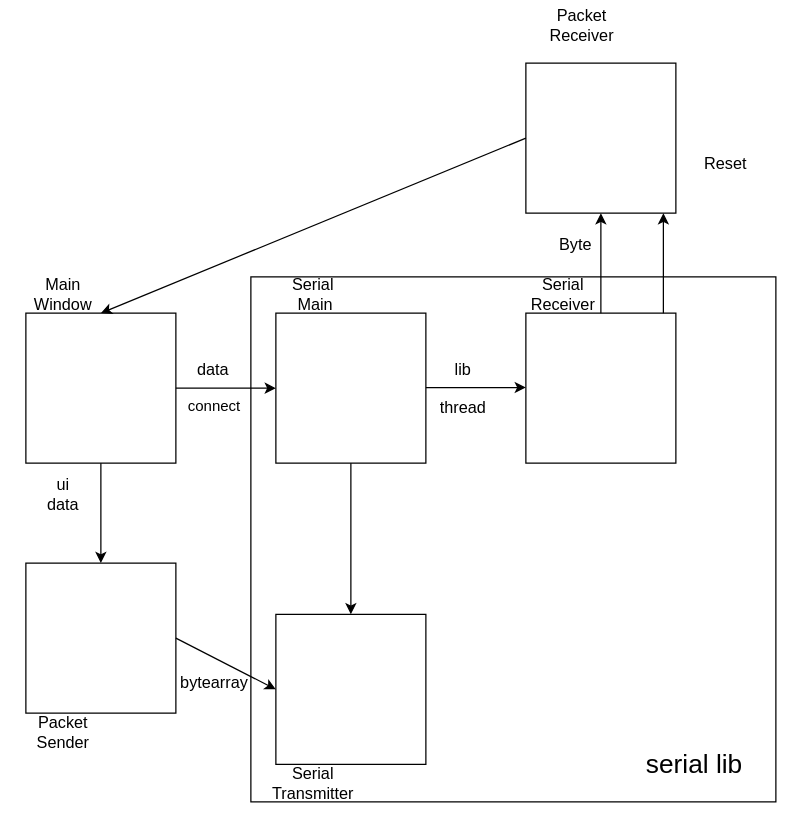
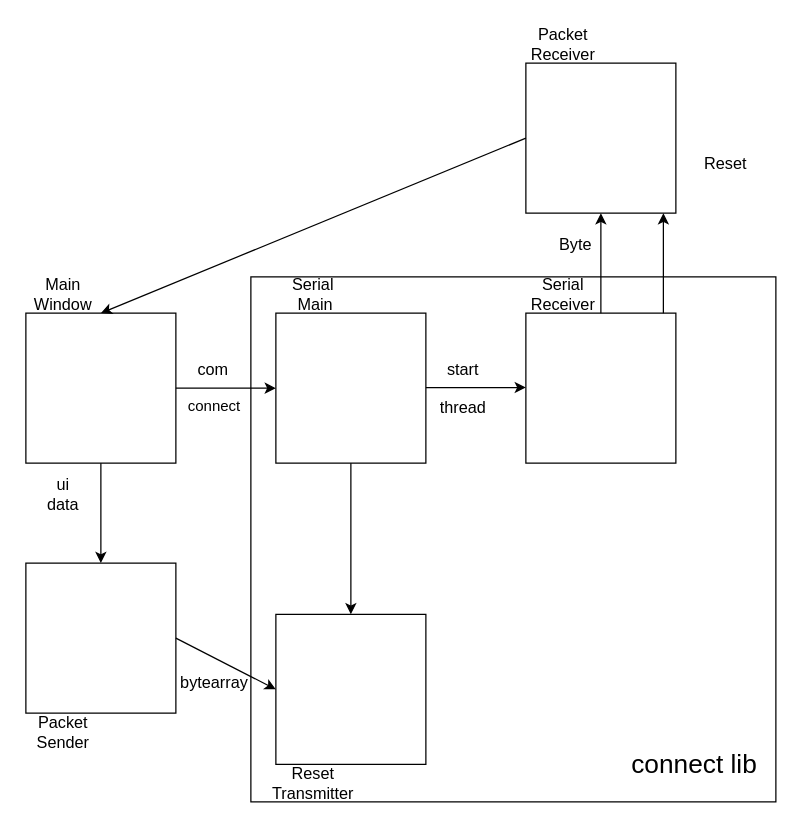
(582, 26) -> (563, 44)
(213, 369) -> (213, 369)
(463, 369) -> (463, 369)
(694, 763) -> (694, 763)
(313, 783) -> (313, 783)
